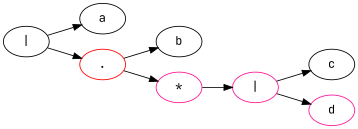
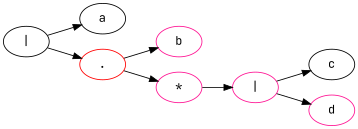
(179, 42) -> (179, 42)
